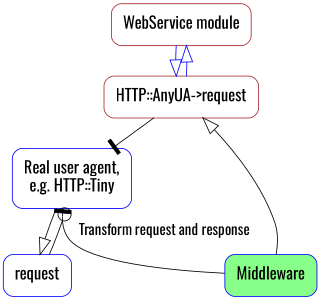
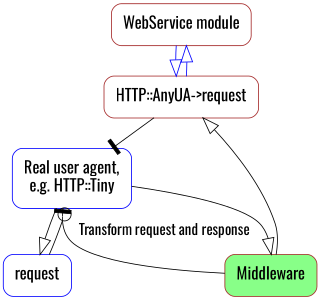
none -> (206, 200)
(271, 275) -> (271, 275)
